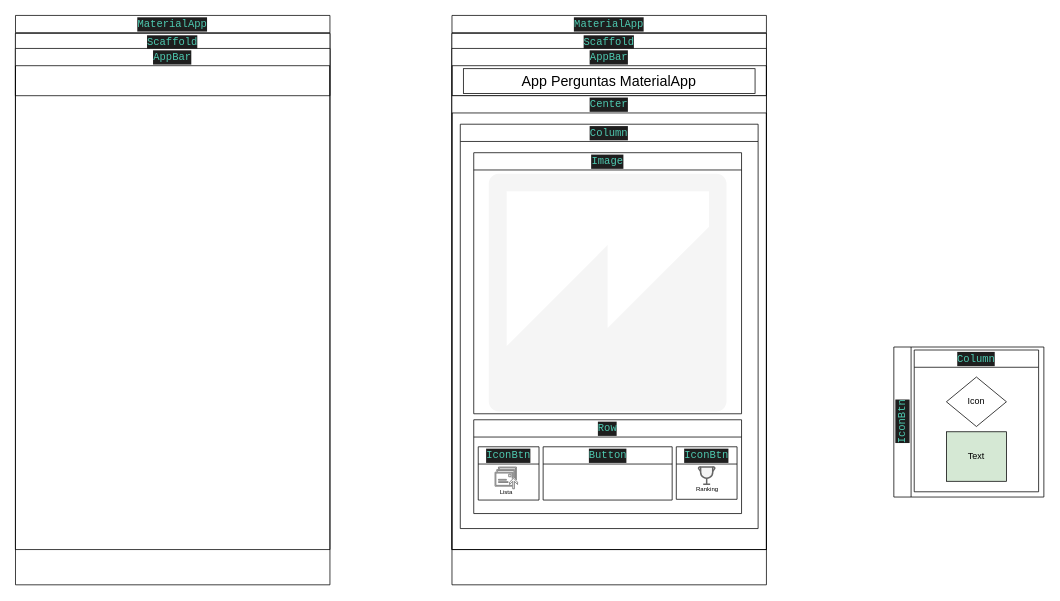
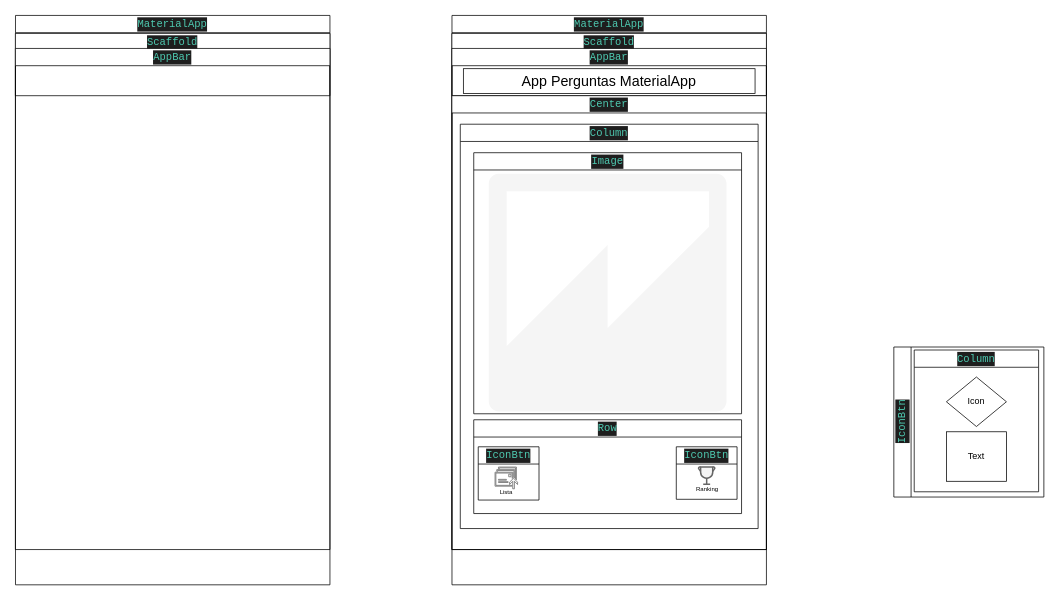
(976, 456) -> (976, 456)
(608, 473) -> none
